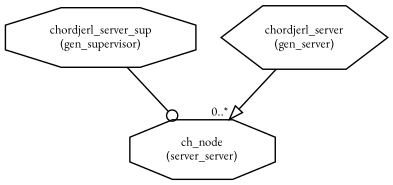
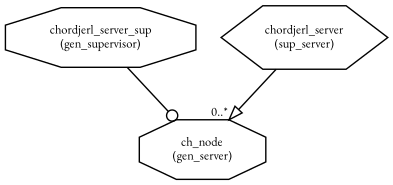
(304, 37) -> (304, 37)
(203, 150) -> (203, 150)
